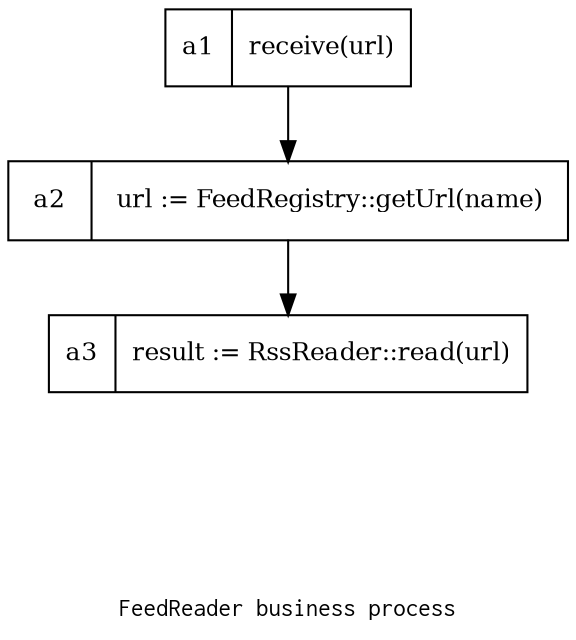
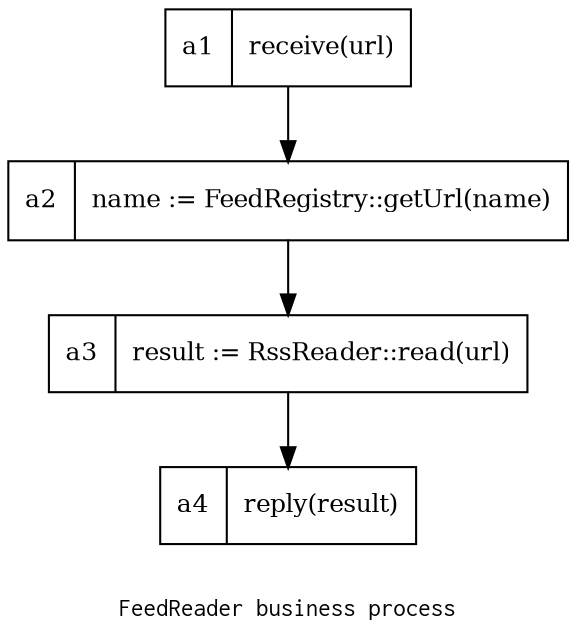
(330, 200) -> (321, 200)
none -> (288, 506)
